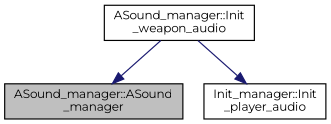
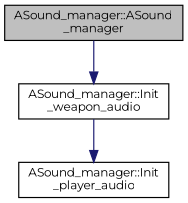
(141, 58) -> (94, 56)
(265, 101) -> (94, 180)
